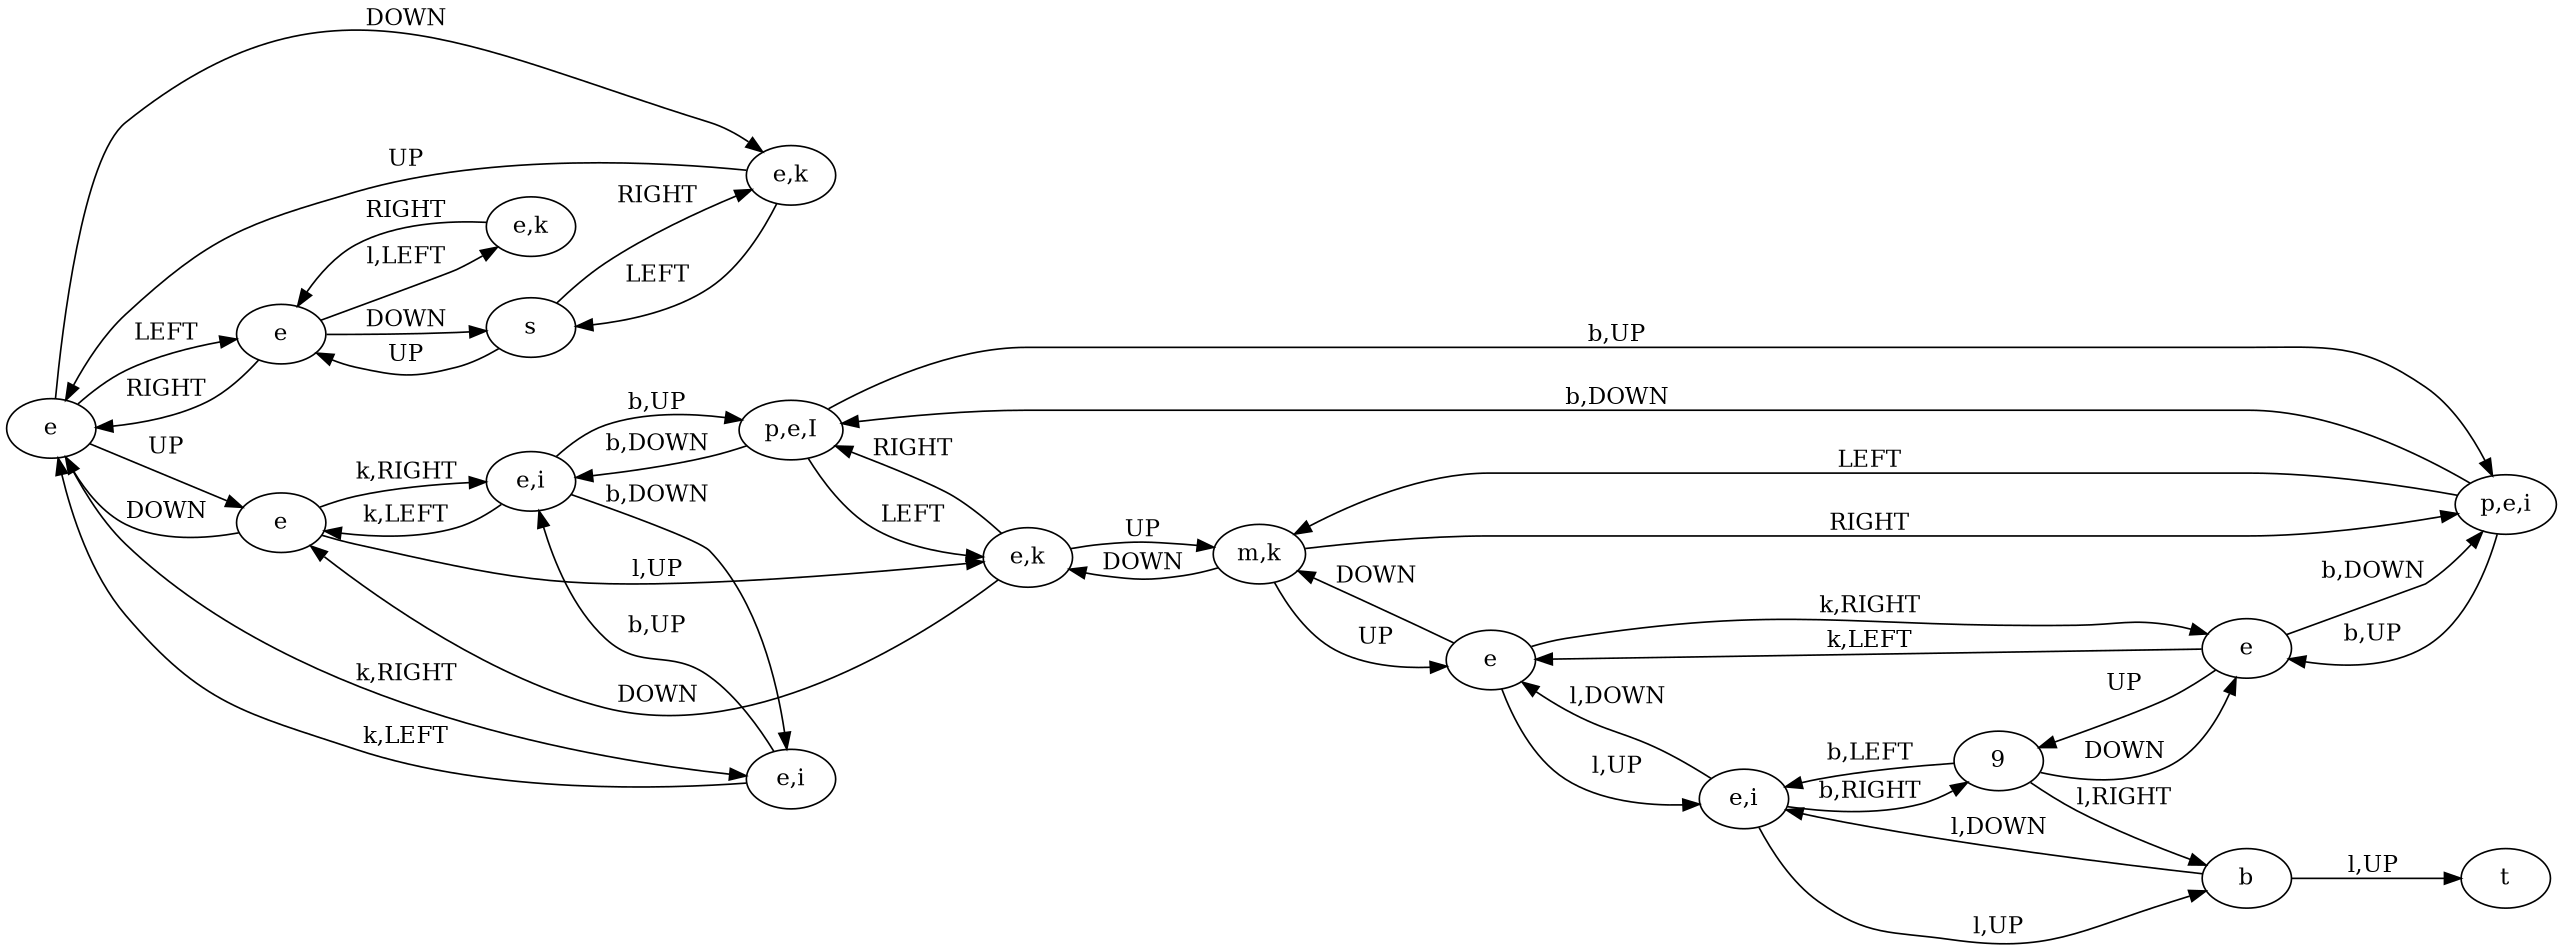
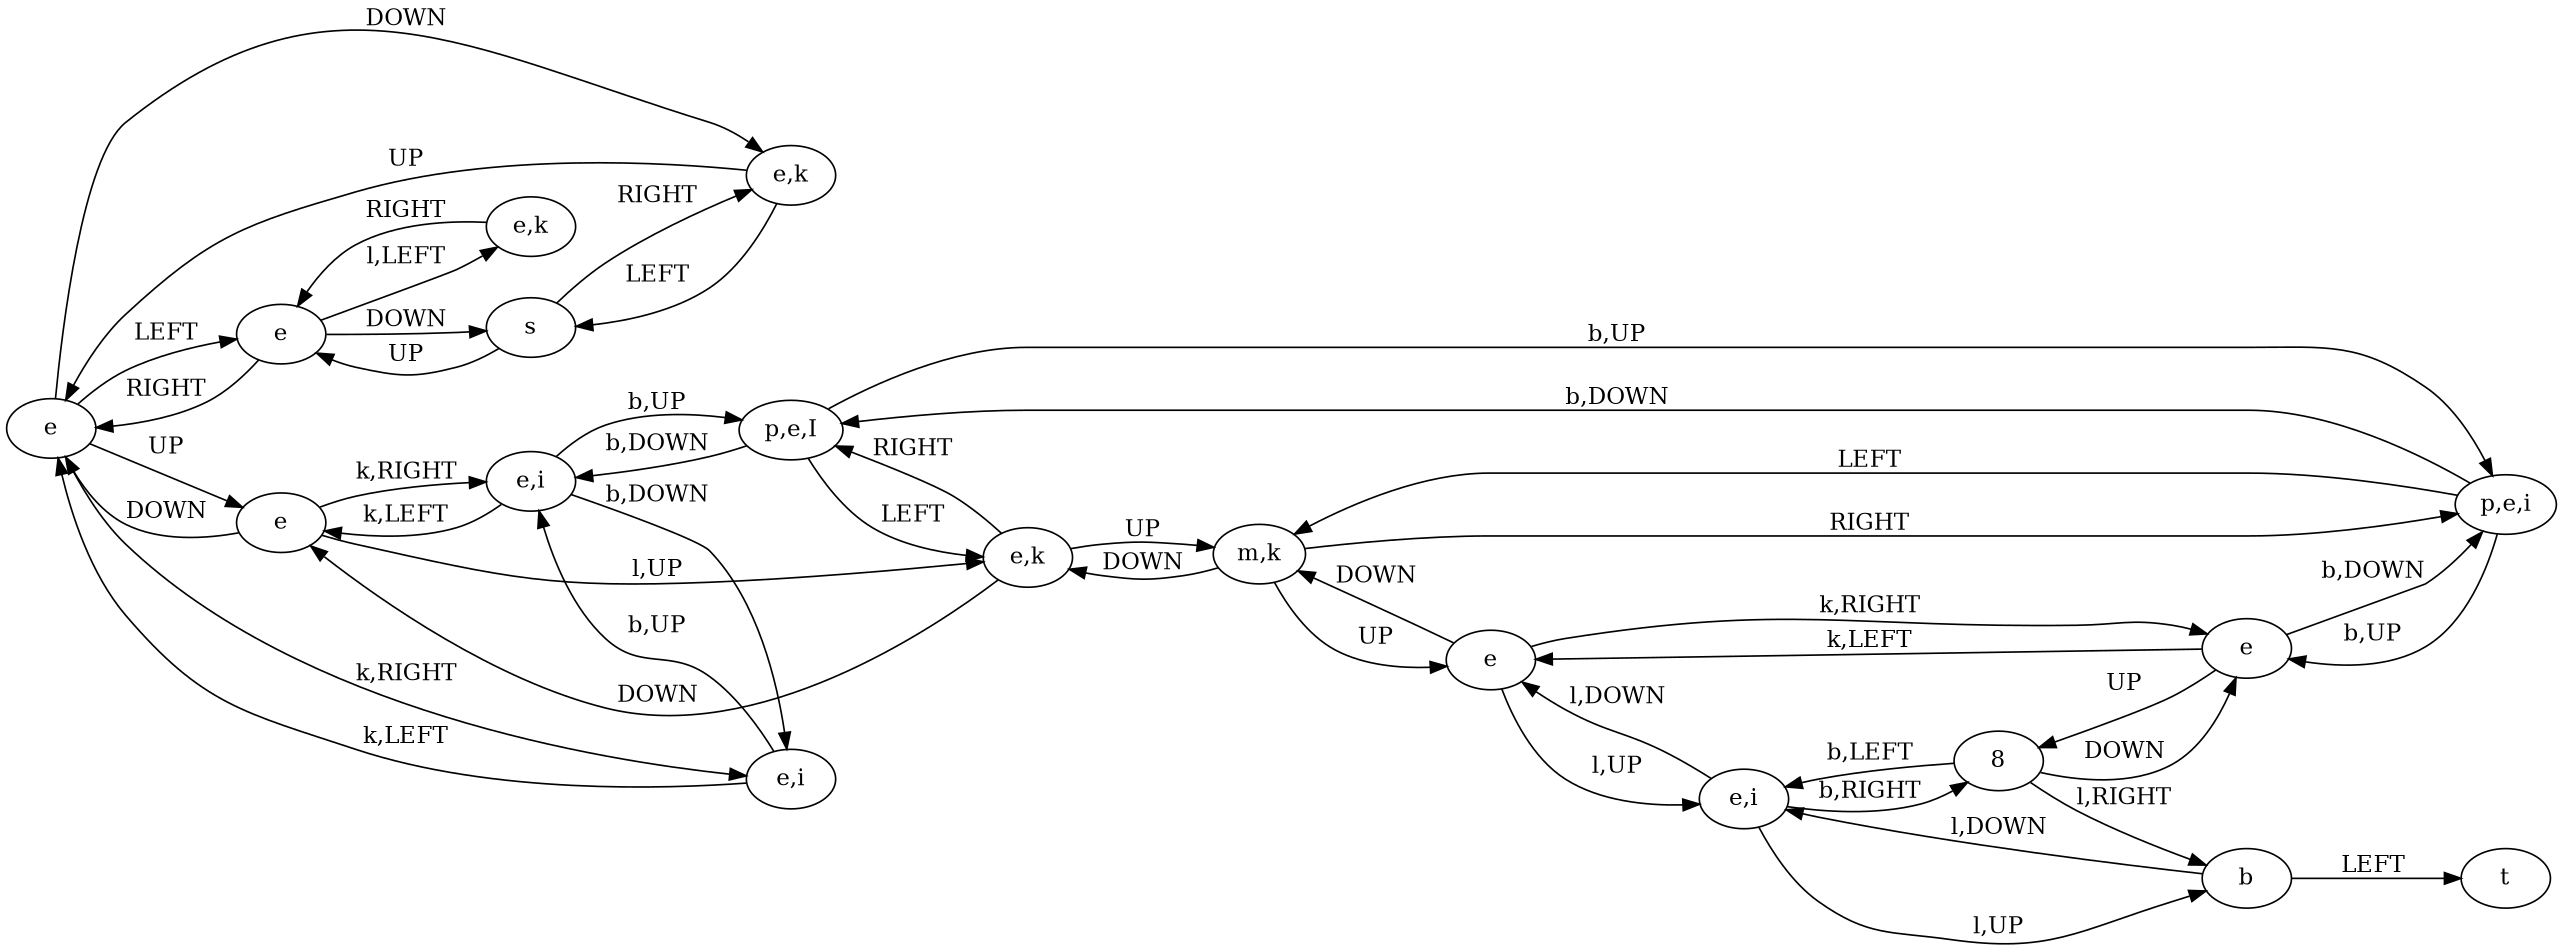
(1999, 761) -> (1999, 761)
(2373, 866) -> (2373, 866)
